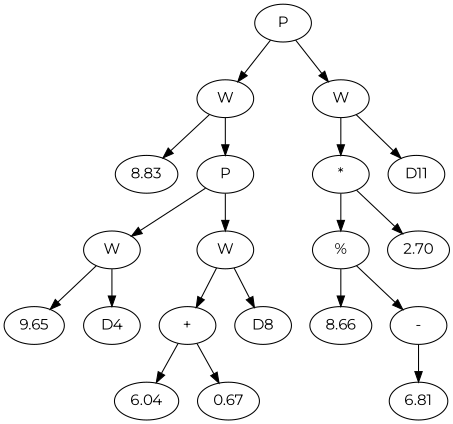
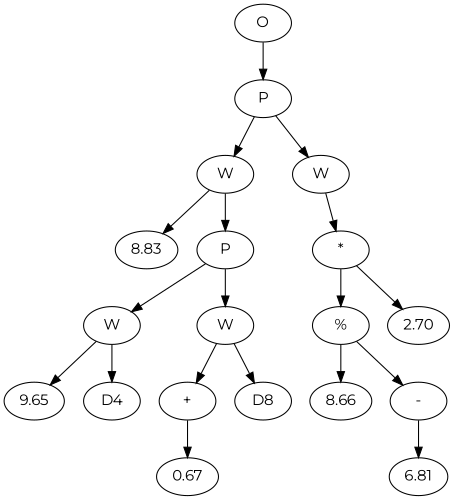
none -> (263, 23)
(416, 174) -> none
(147, 401) -> none
